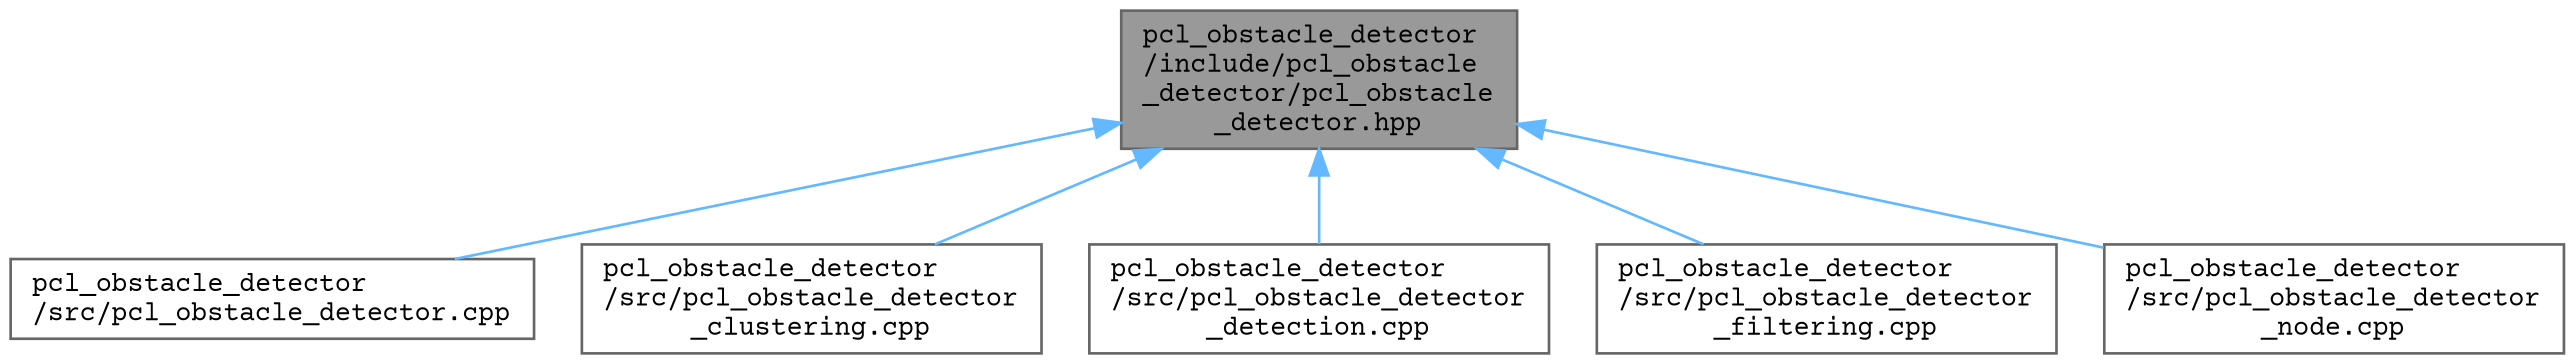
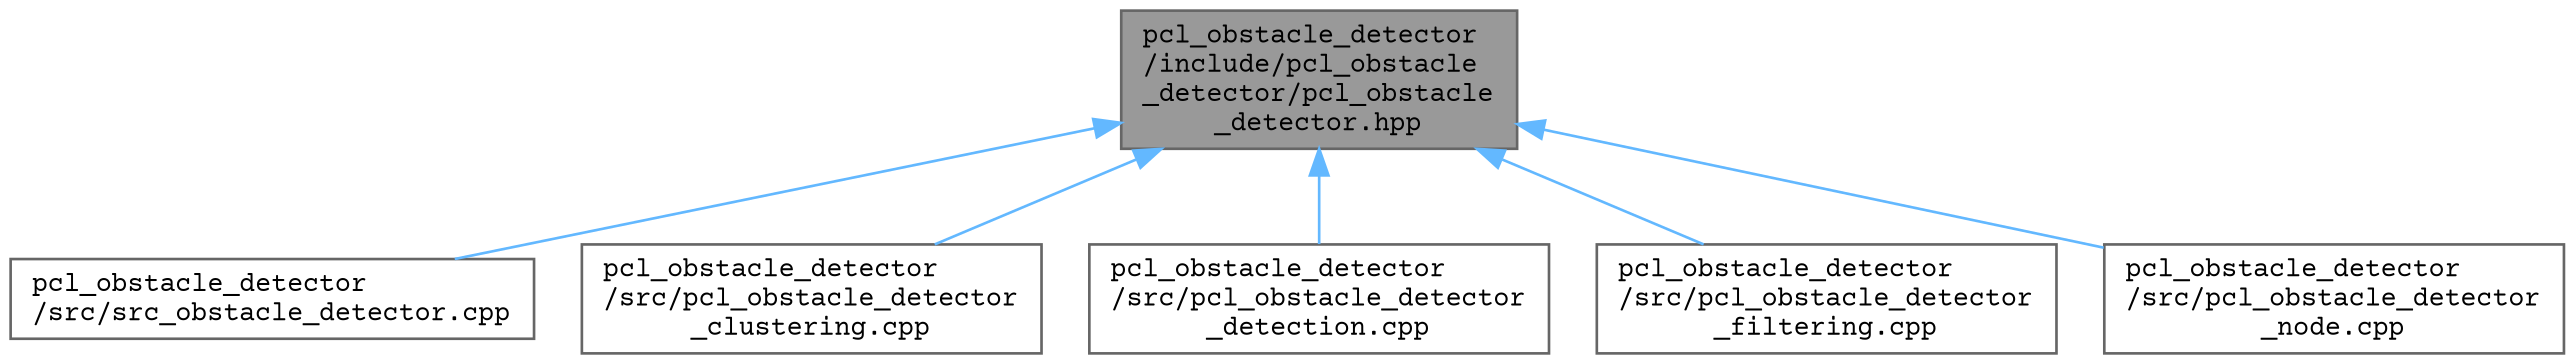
(272, 299) -> (272, 299)
